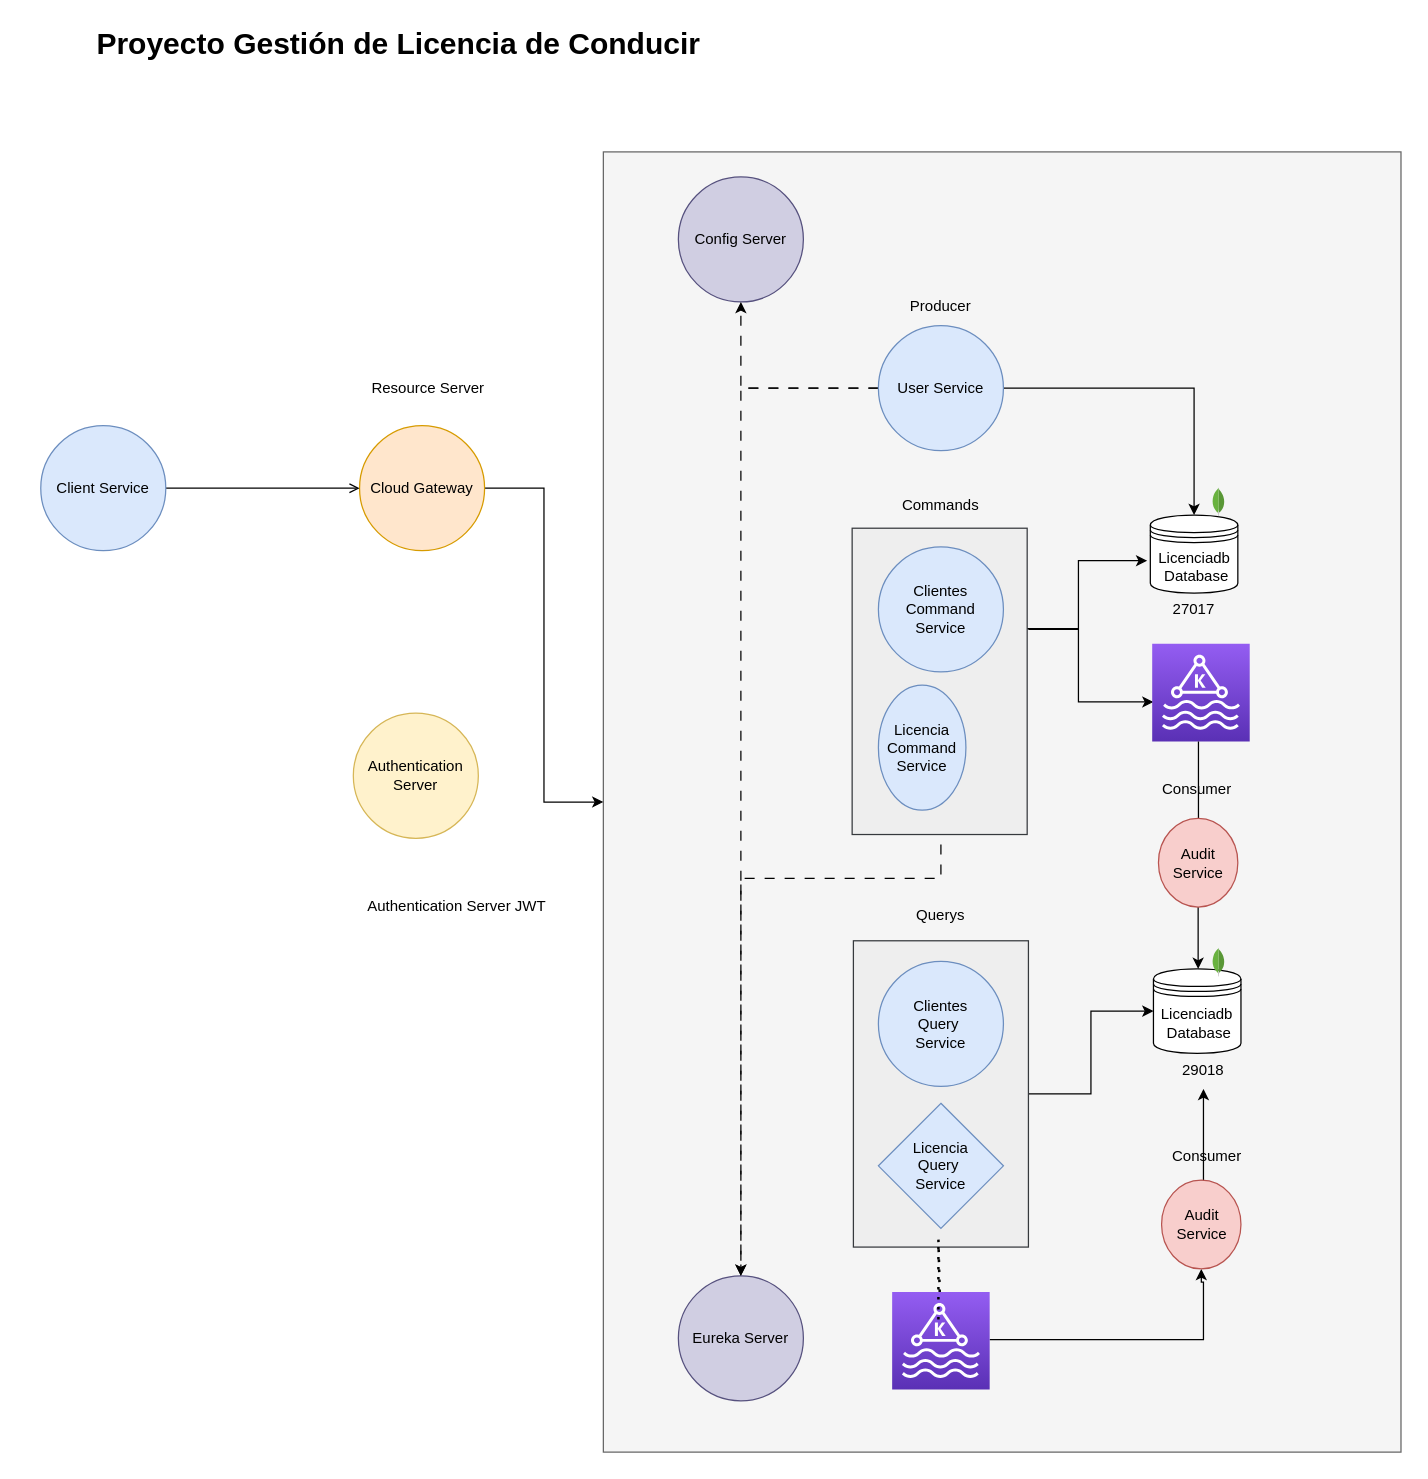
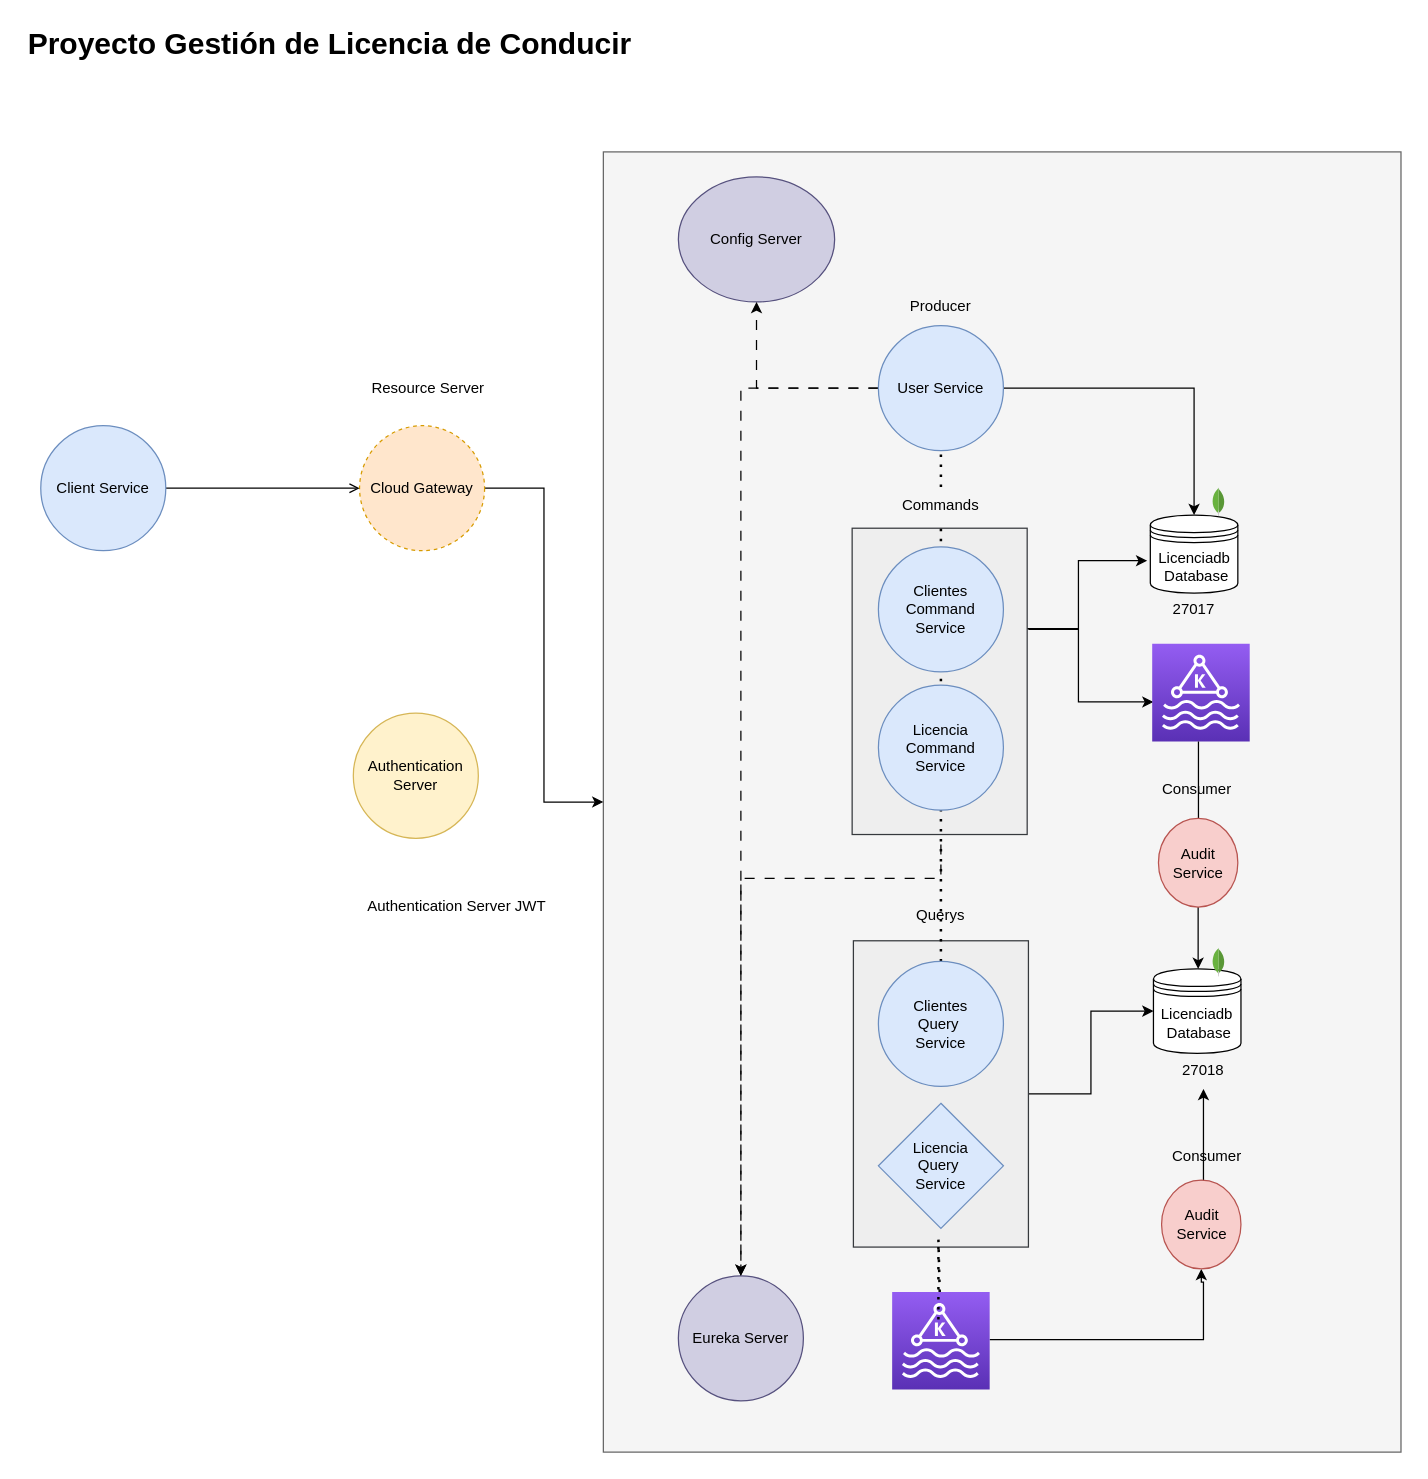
(588, 44) -> (519, 44)
(741, 239) -> (756, 239)
none -> (941, 472)
(422, 488) -> (422, 488)
(922, 748) -> (941, 748)
none -> (941, 920)
(1203, 1071) -> (1203, 1071)
